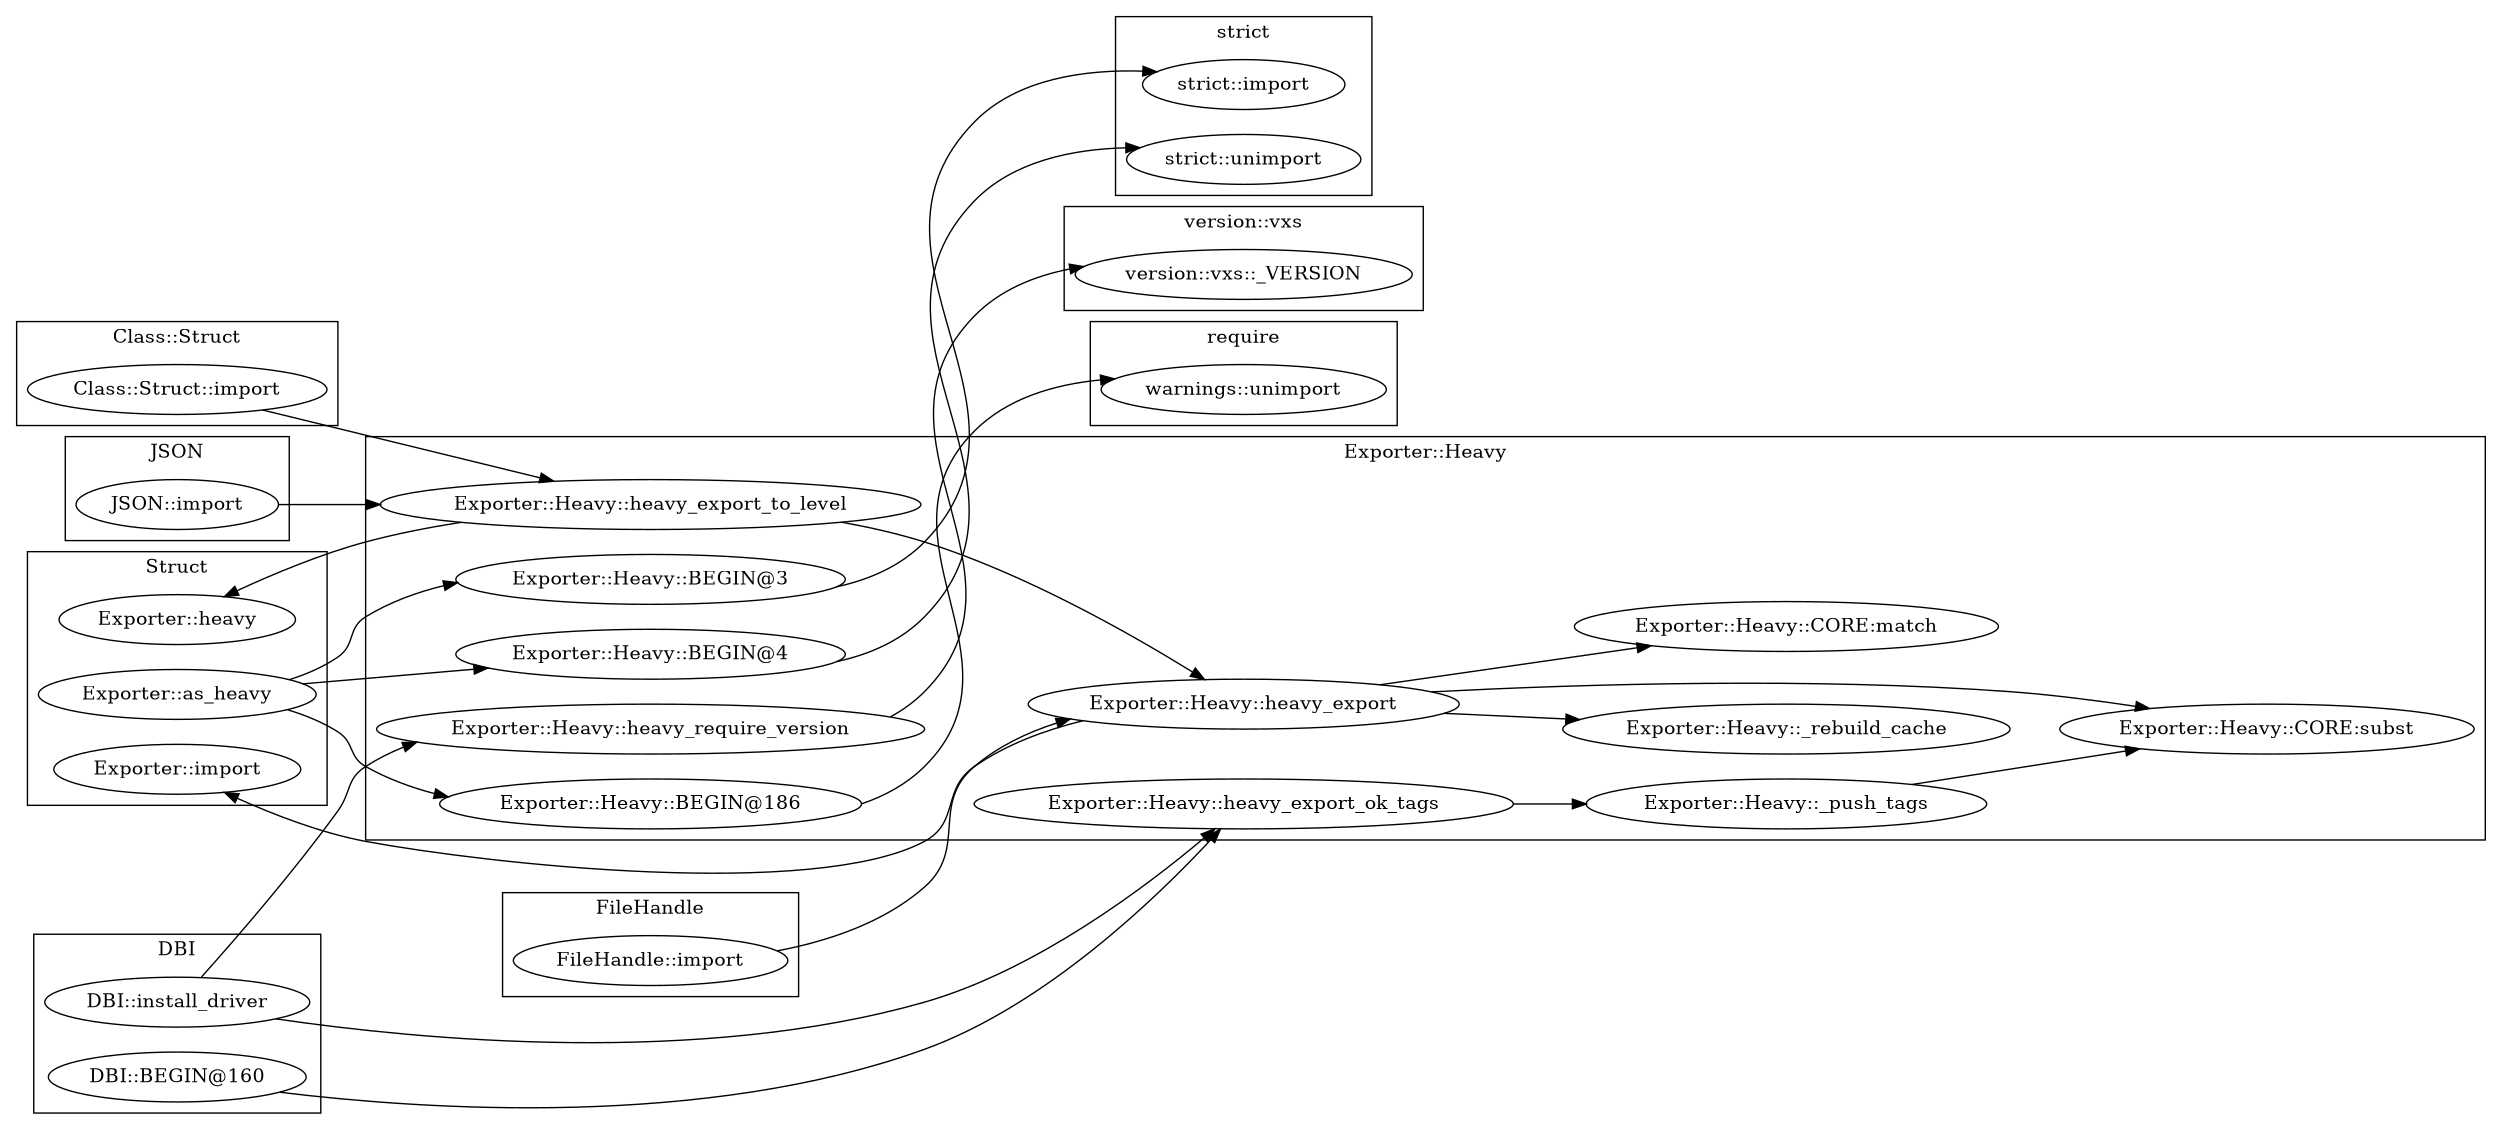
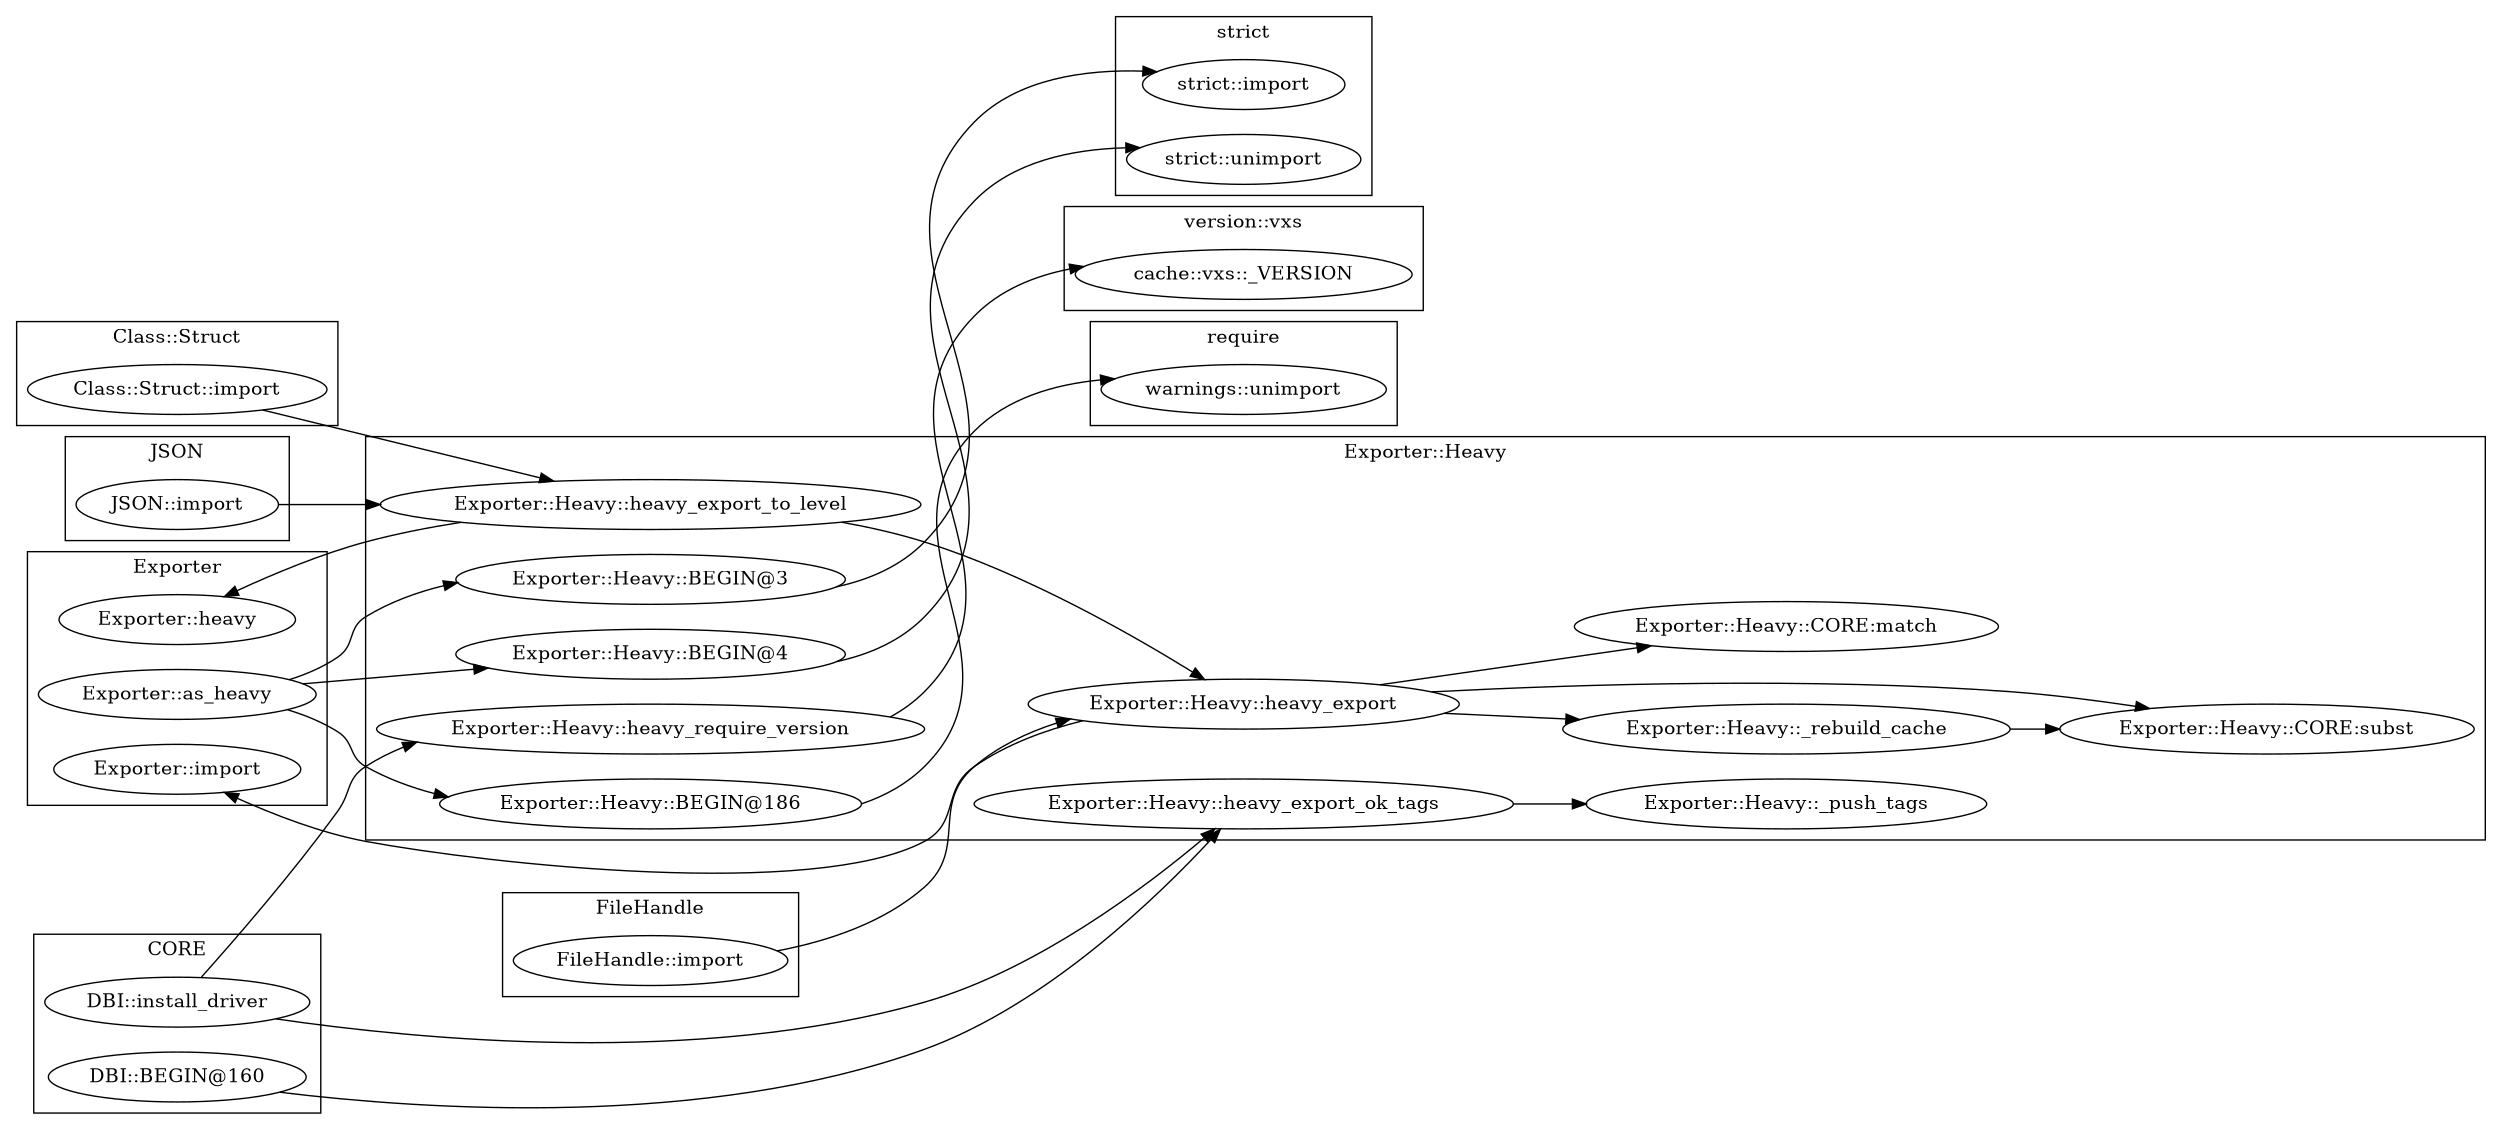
(1244, 274) -> (1244, 274)
(177, 568) -> (177, 568)
(2019, 768) -> (2028, 729)
(177, 950) -> (177, 950)
